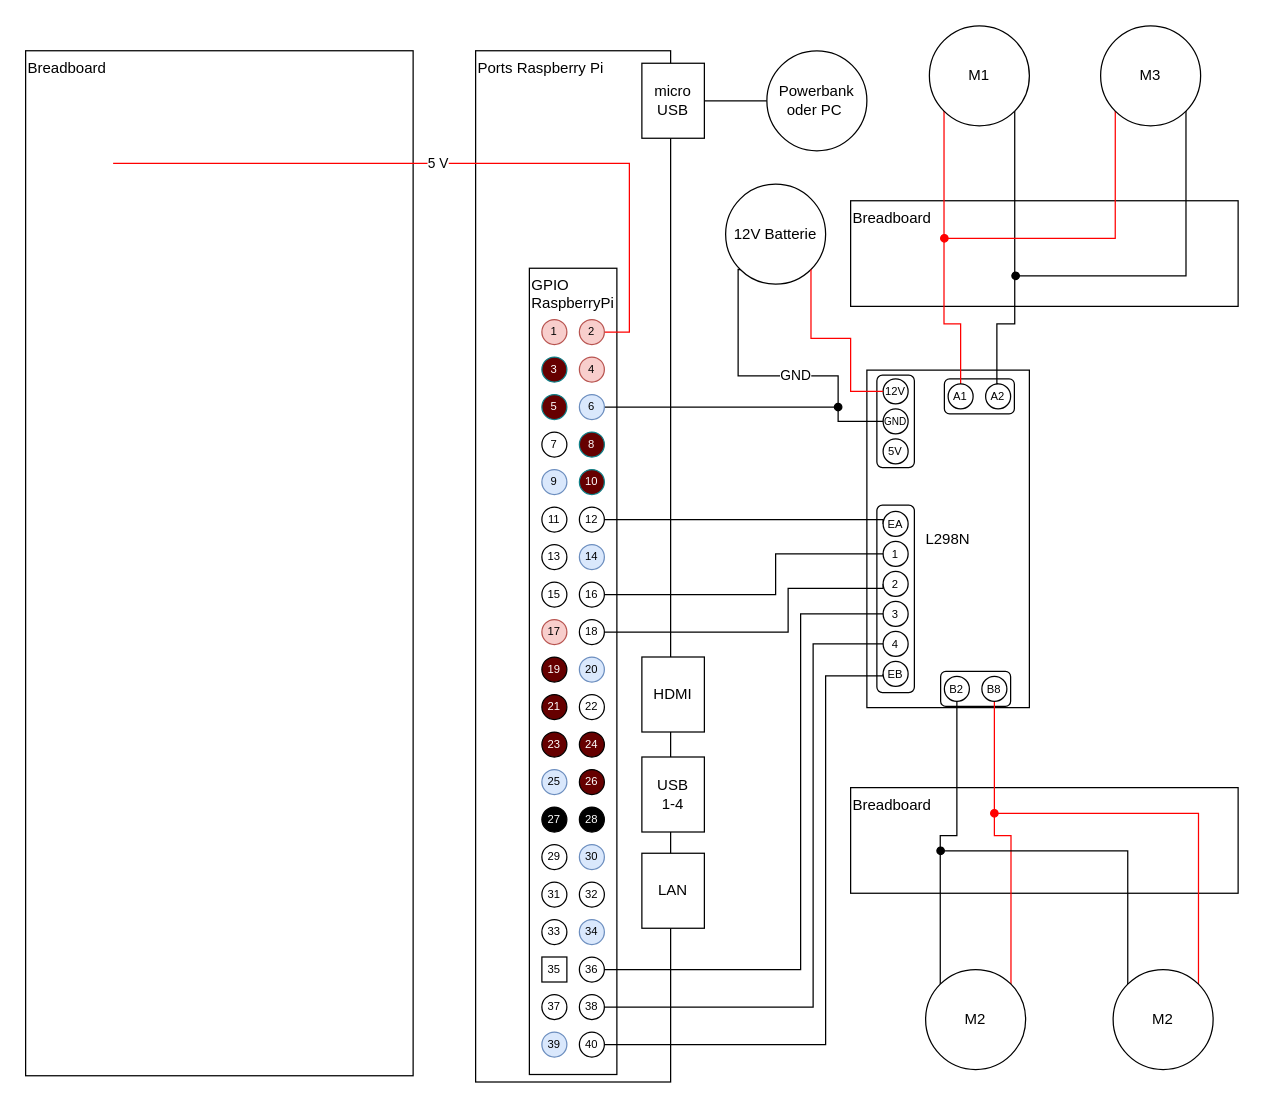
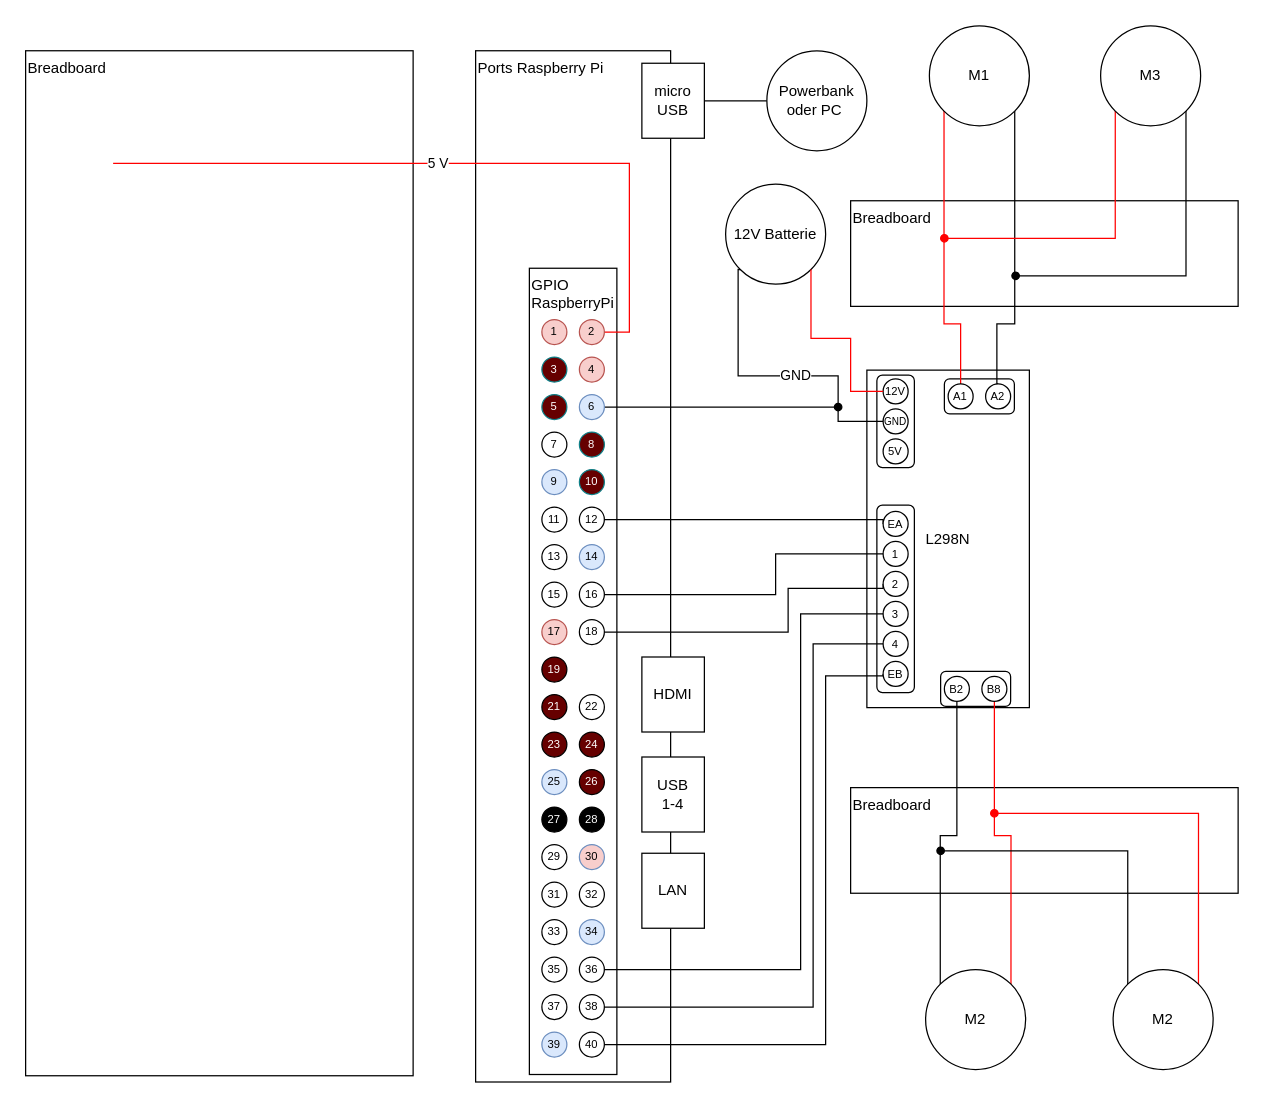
(592, 669) -> none
(592, 857) -> (592, 857)
(554, 969) -> (554, 969)
